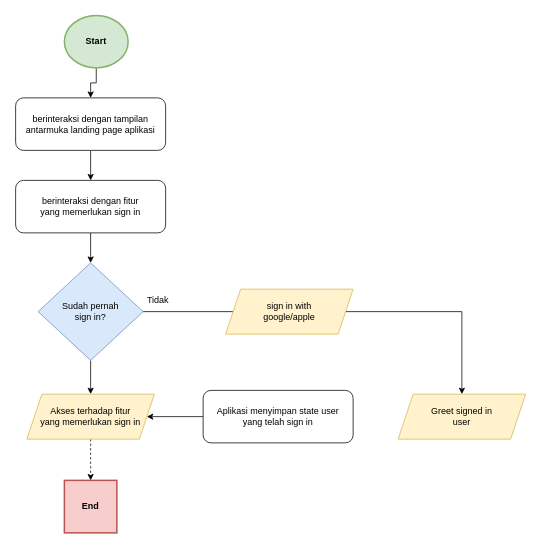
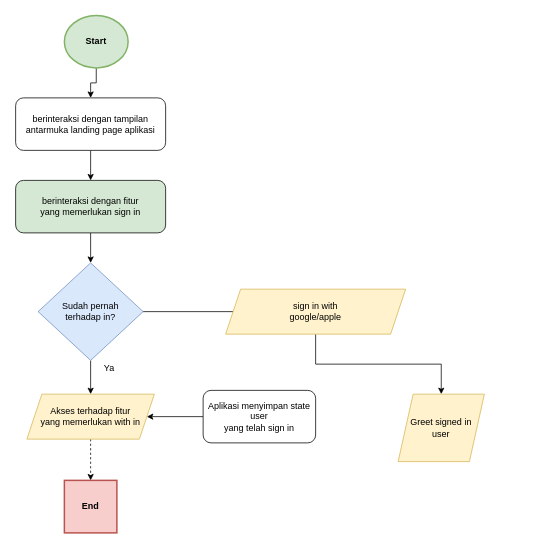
(90, 207) -> (90, 207)
(158, 300) -> none
(90, 312) -> (90, 312)
(289, 312) -> (315, 312)
none -> (109, 368)
(90, 417) -> (90, 417)
(278, 417) -> (259, 417)
(462, 417) -> (441, 428)
